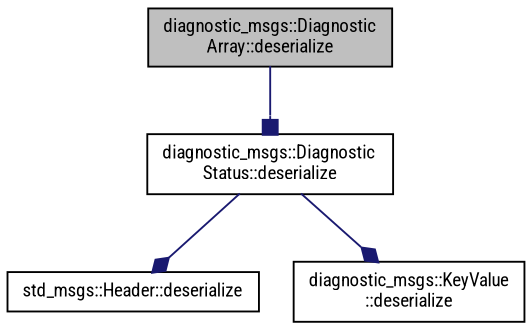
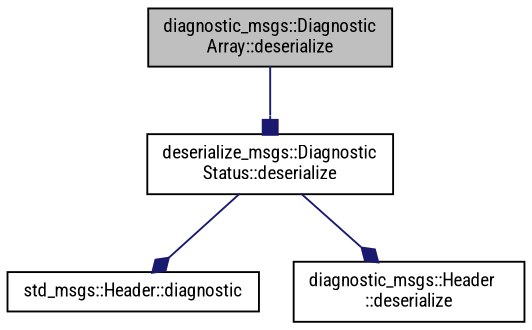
(270, 164) -> (270, 164)
(133, 292) -> (133, 292)
(409, 292) -> (409, 292)
